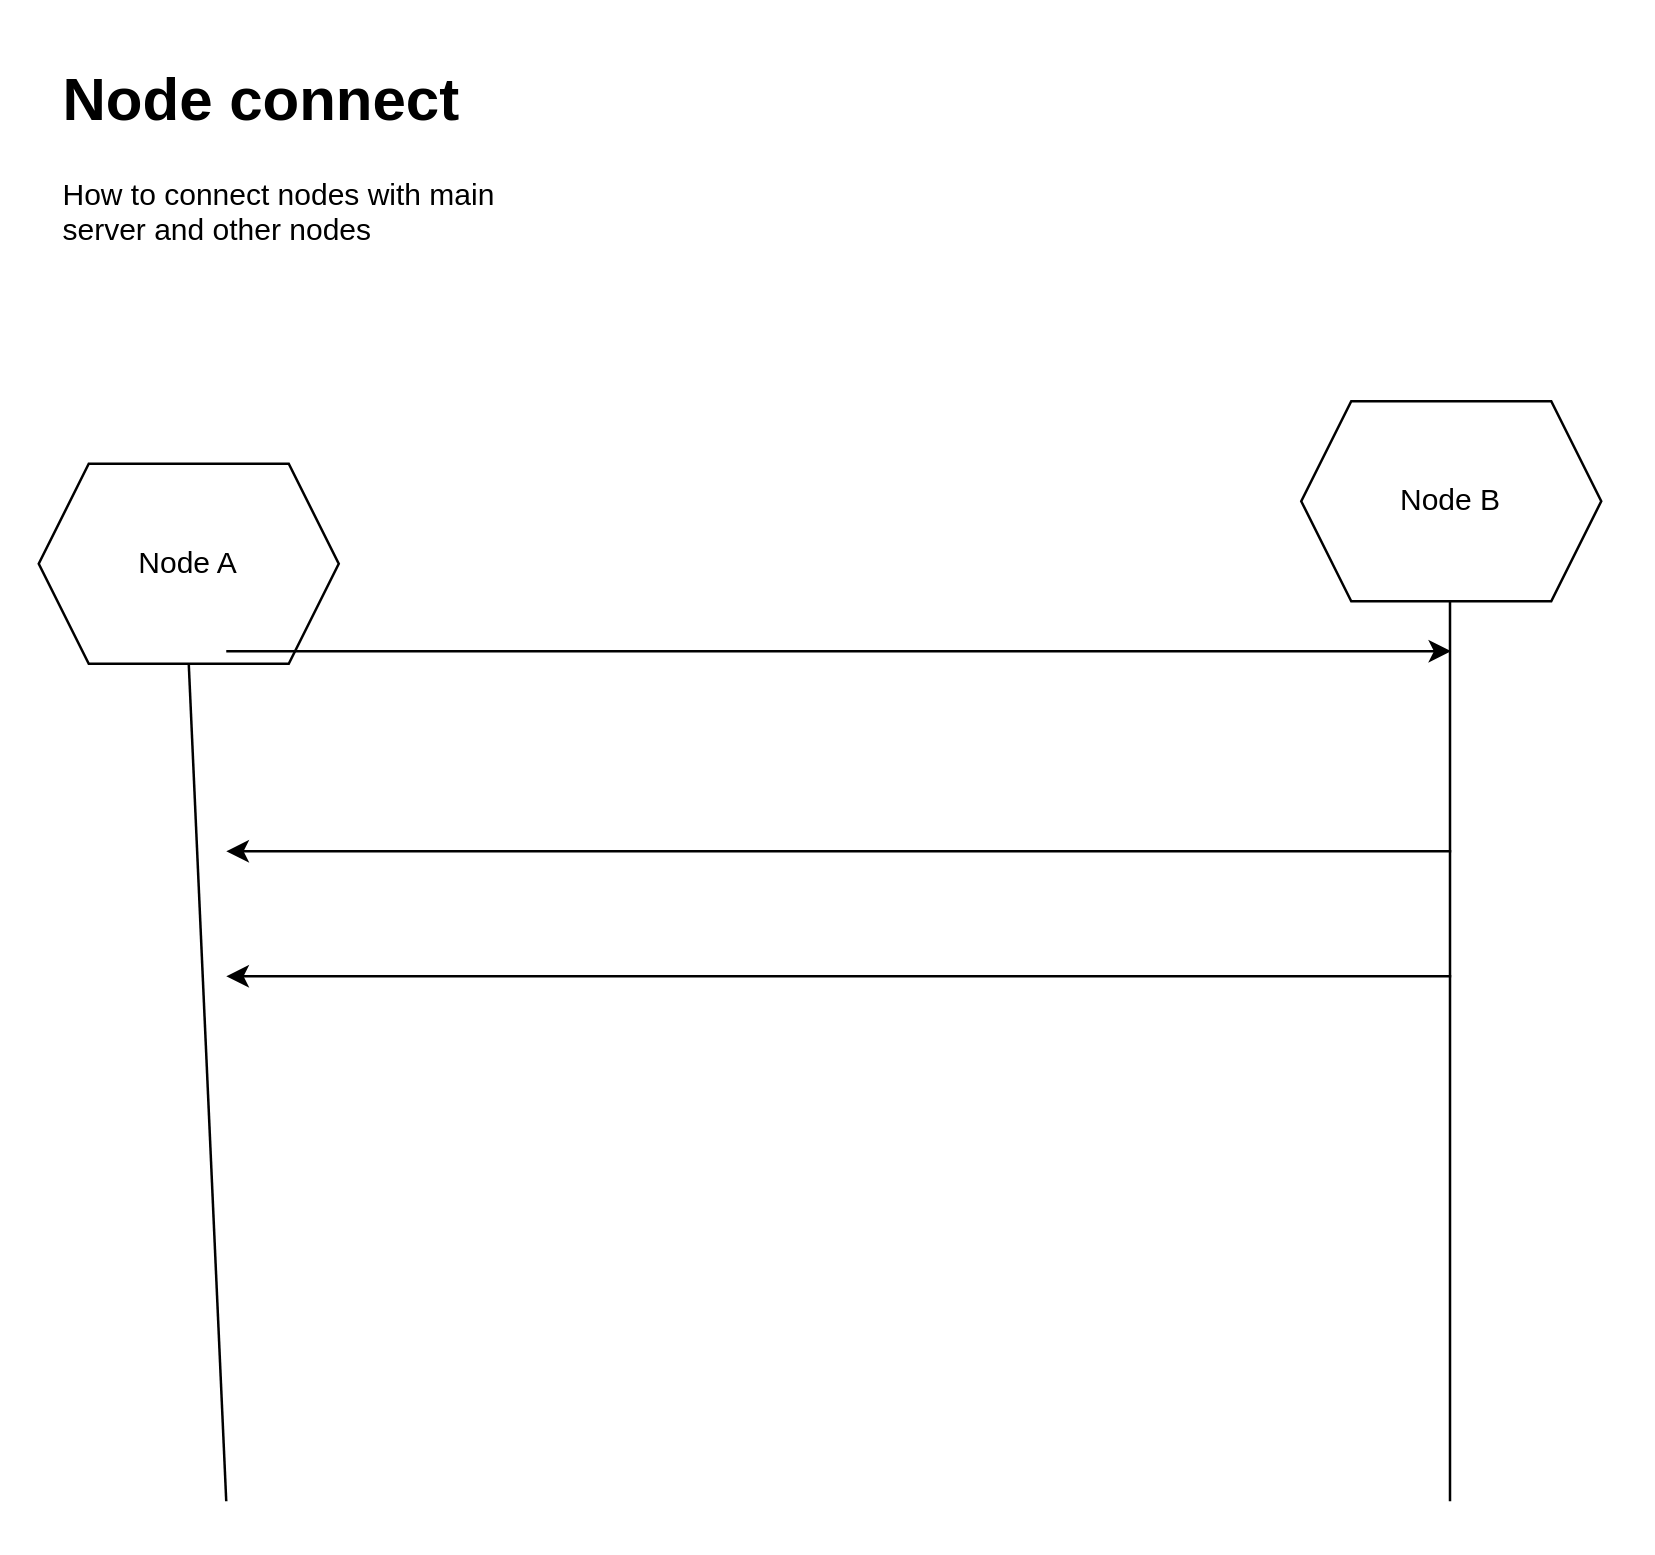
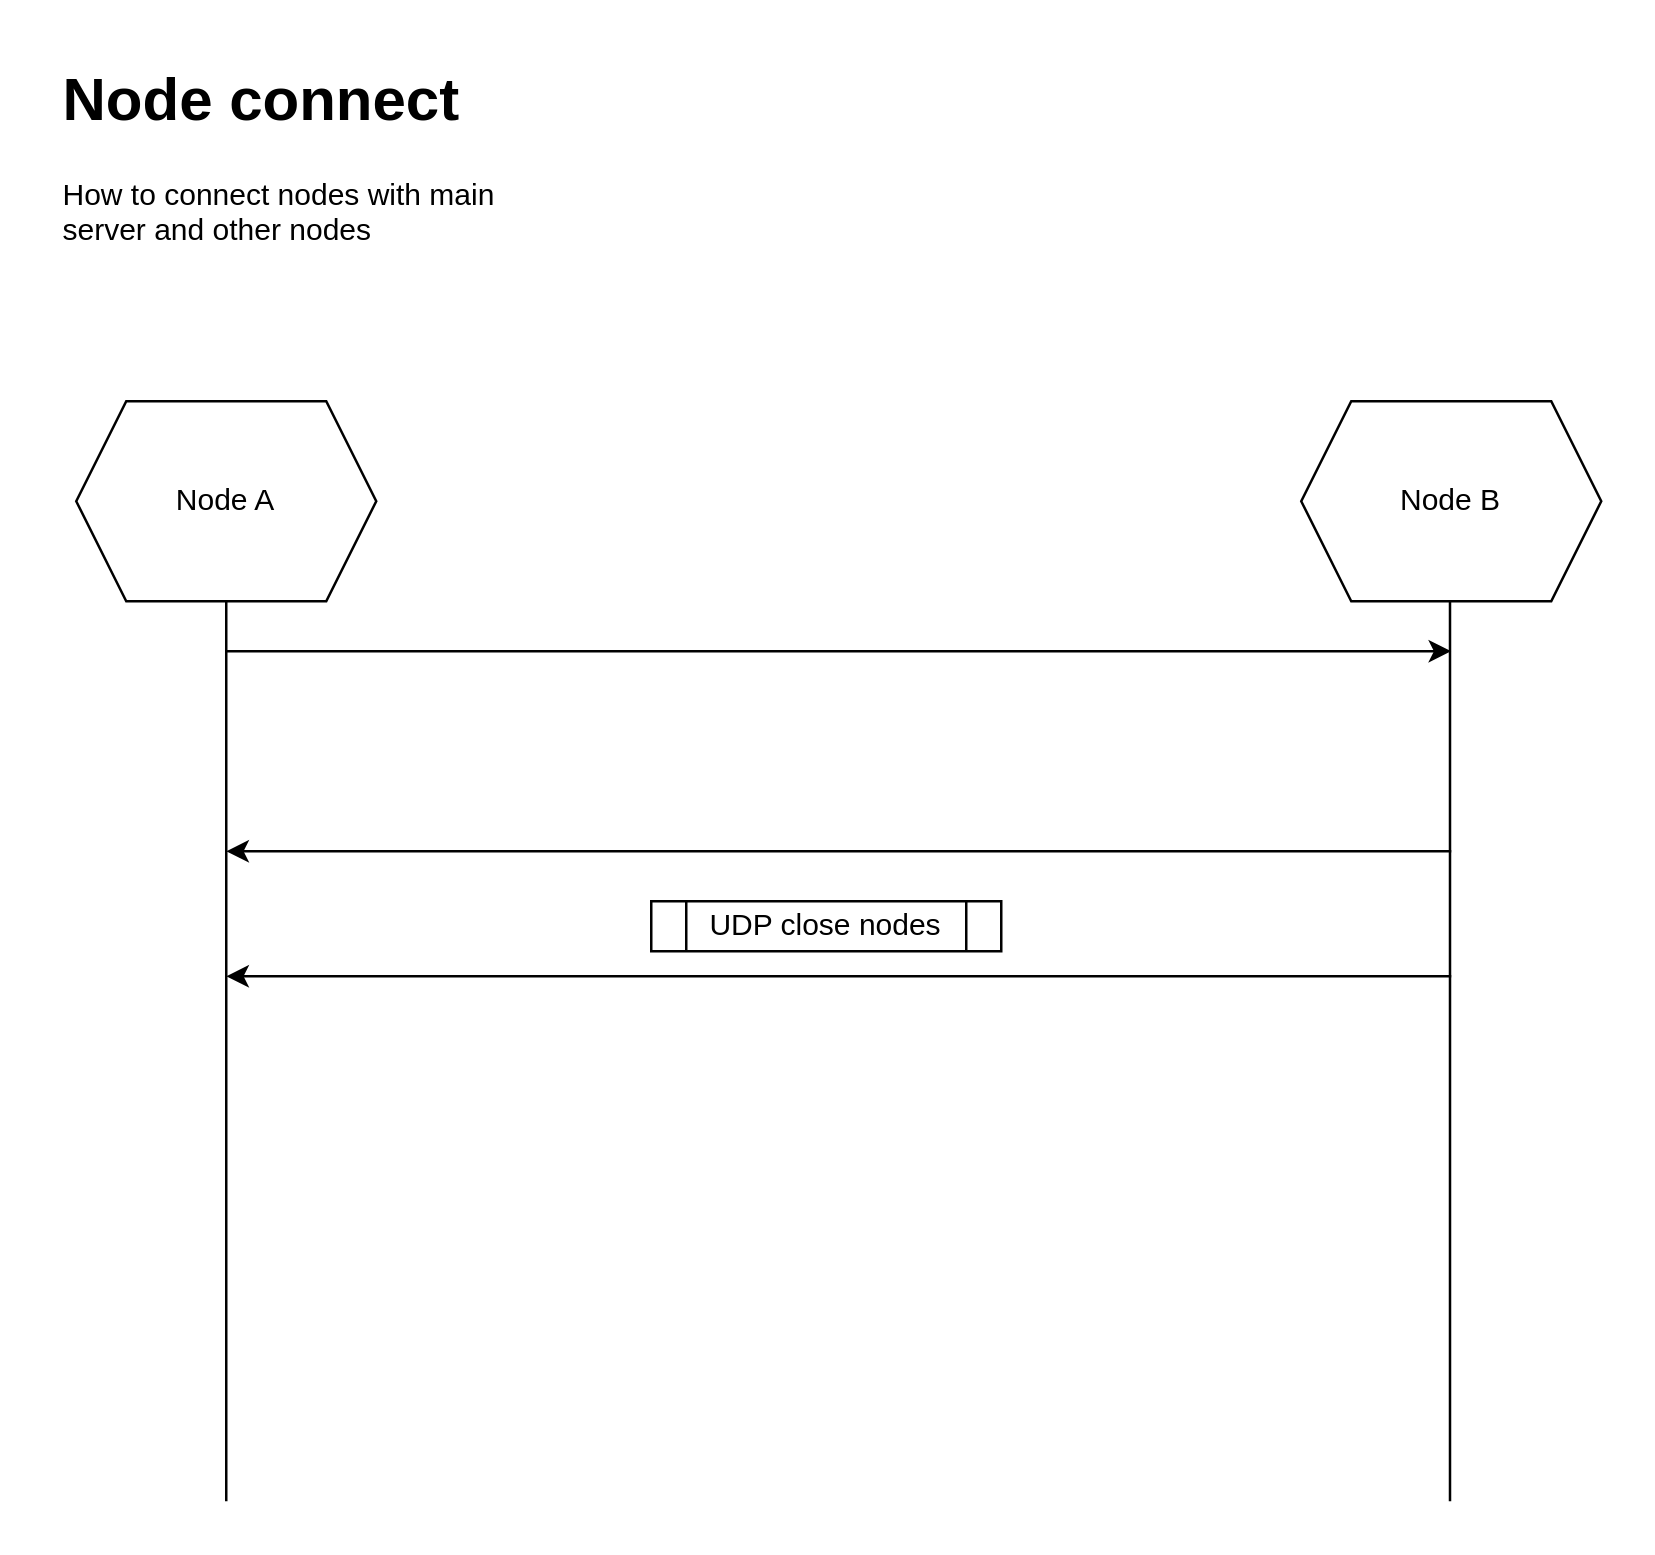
(189, 564) -> (226, 501)
none -> (826, 926)
